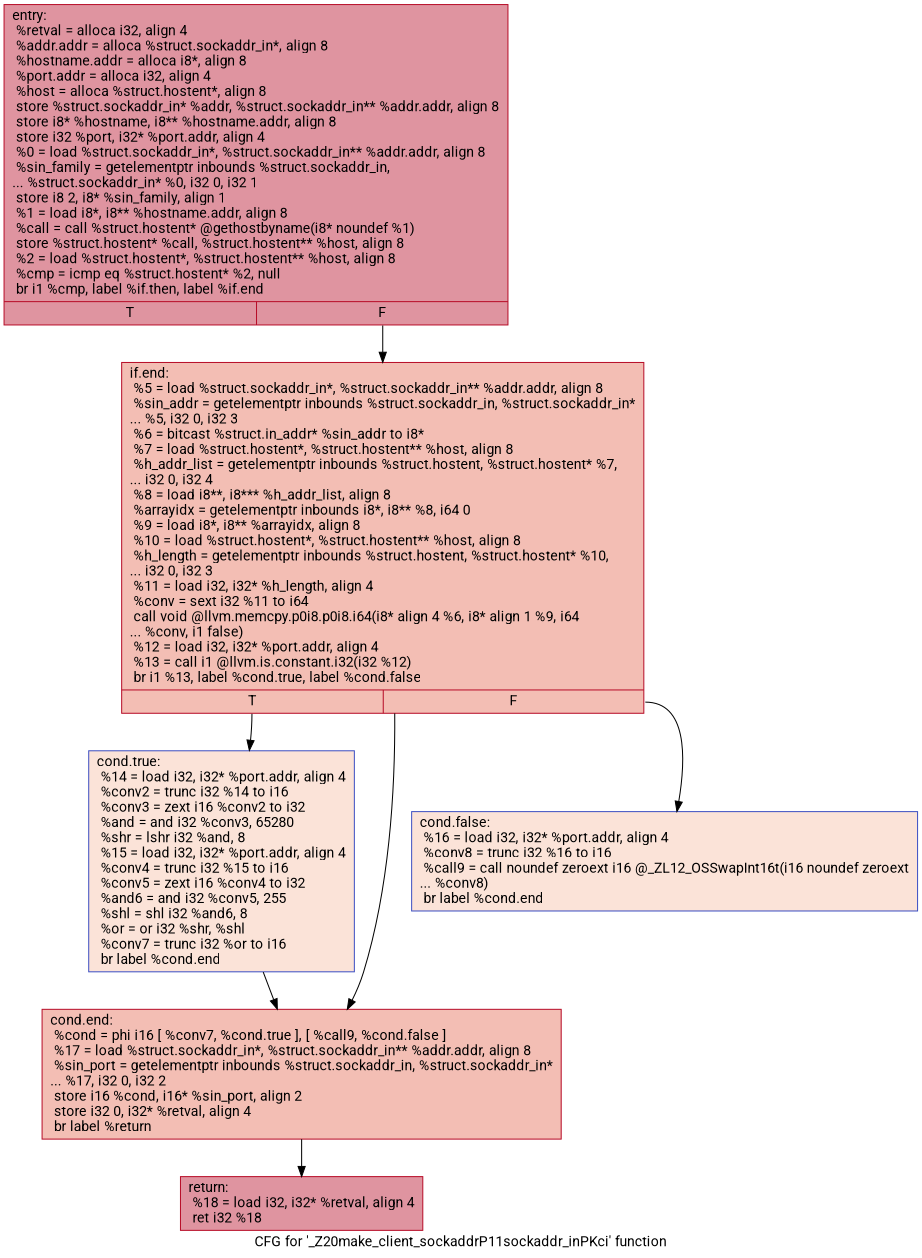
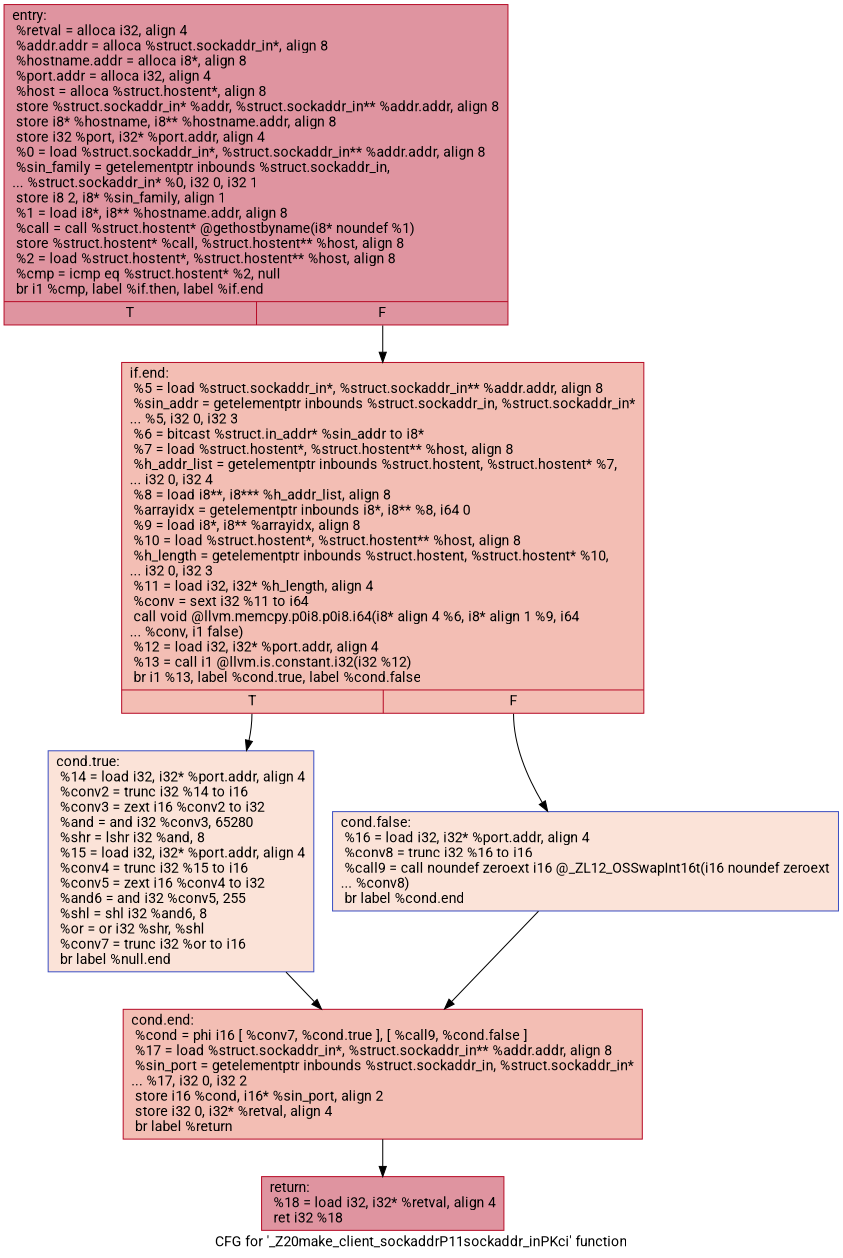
(387, 859) -> (495, 956)
(159, 960) -> (114, 960)
